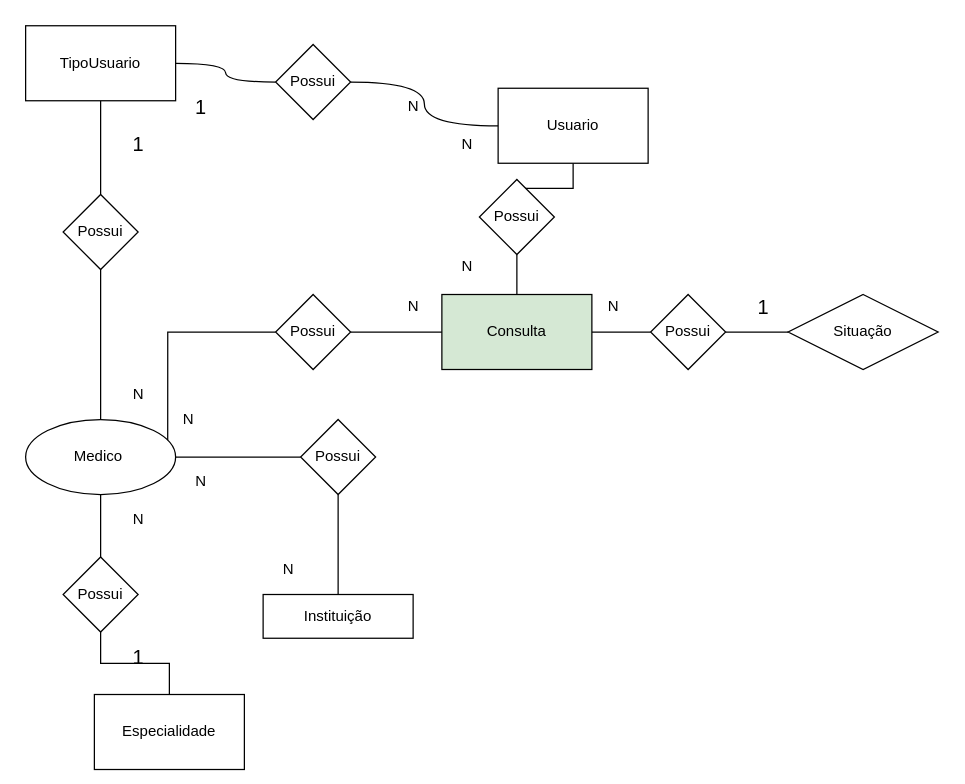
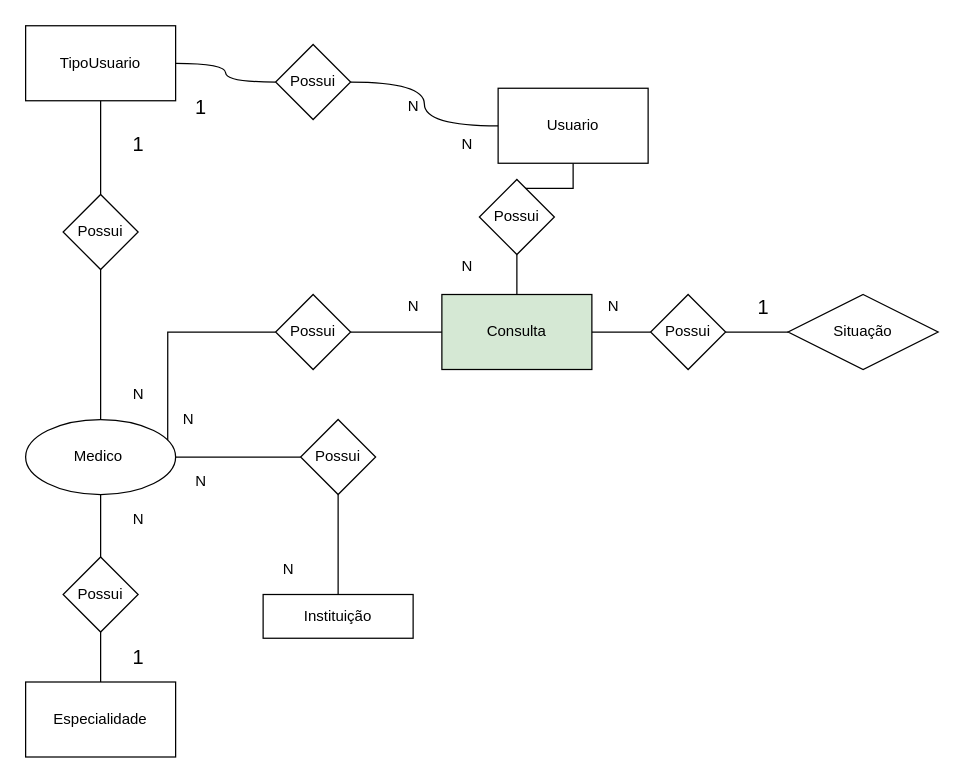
(169, 732) -> (101, 719)
